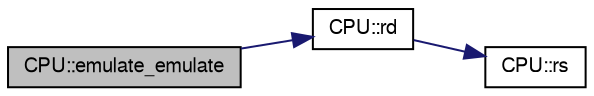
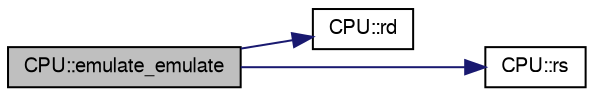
(439, 46) -> (353, 67)
